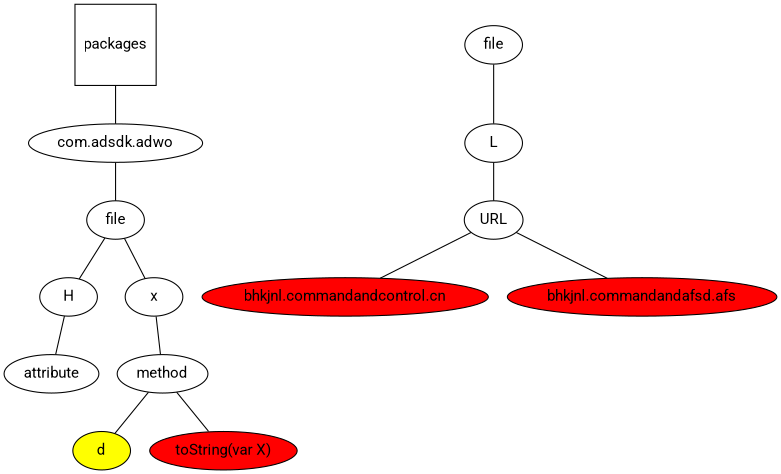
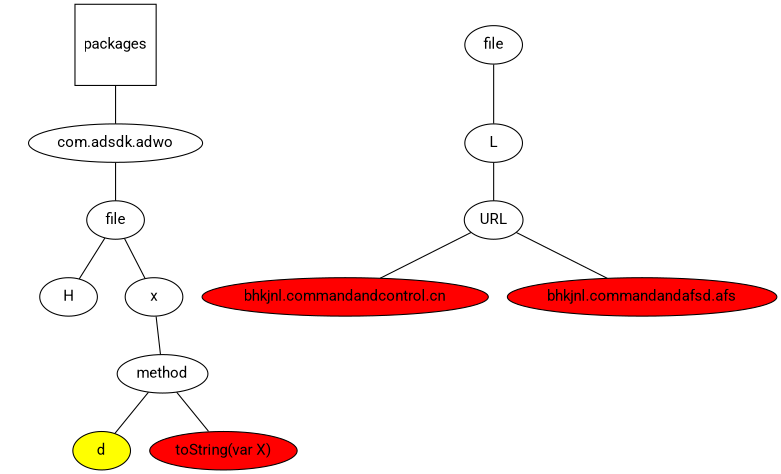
(51, 374) -> none
